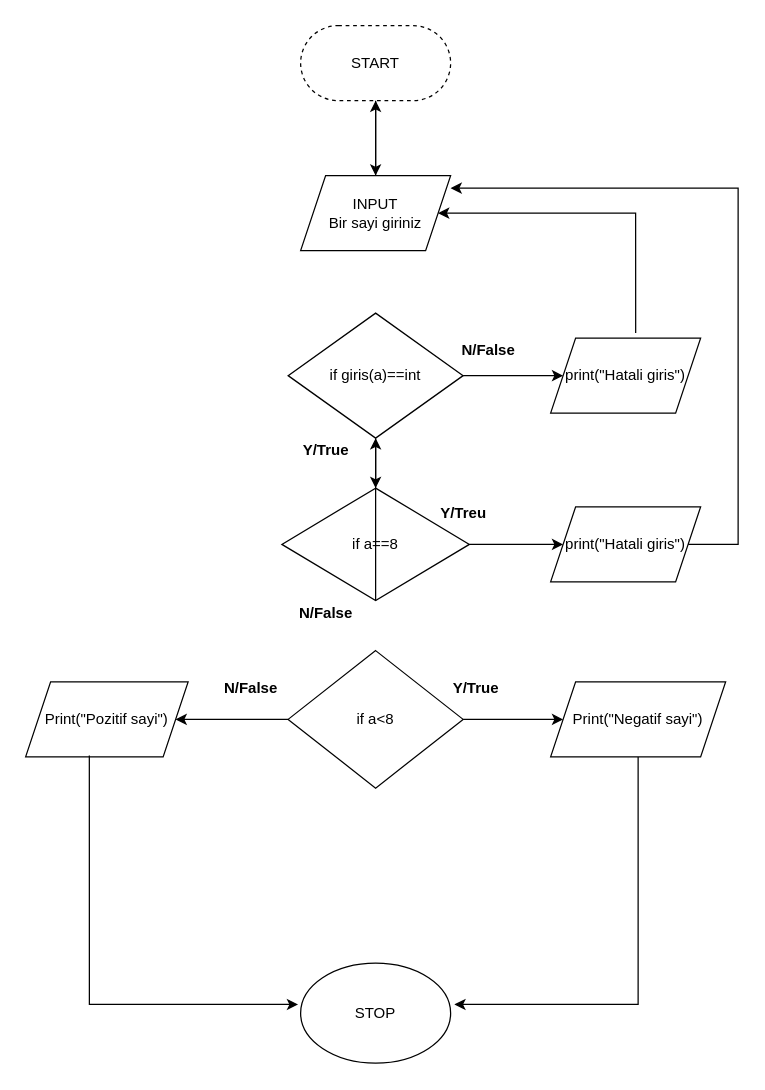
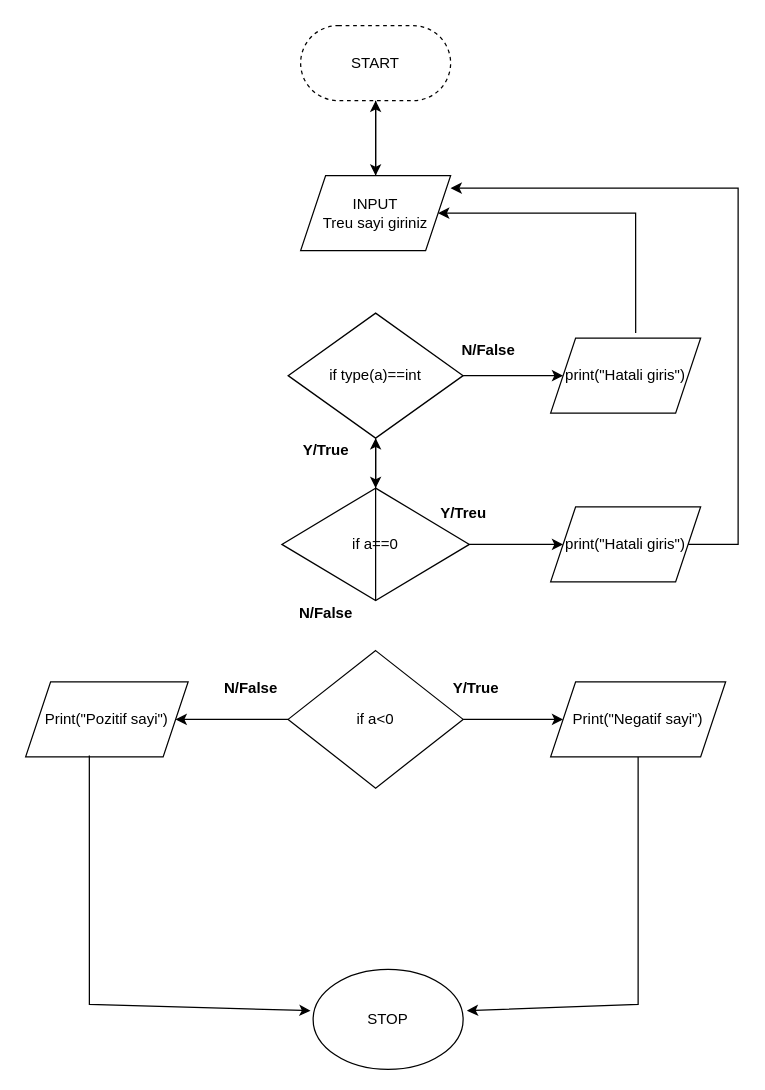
(376, 213) -> (376, 213)
(376, 376) -> (376, 376)
(376, 544) -> (376, 544)
(376, 719) -> (376, 719)
(376, 1013) -> (388, 1019)
